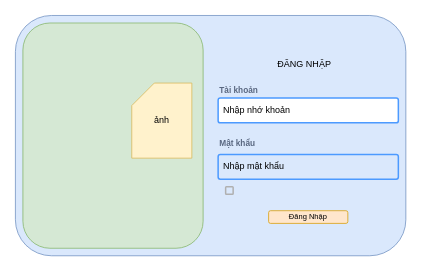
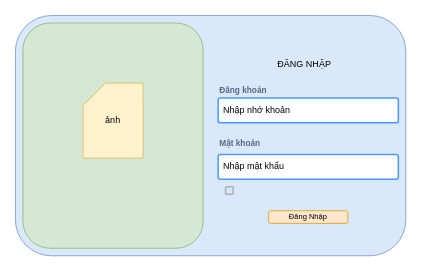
(238, 90) -> (241, 90)
(162, 120) -> (113, 120)
(237, 143) -> (239, 143)
(308, 166) -> (308, 166)
